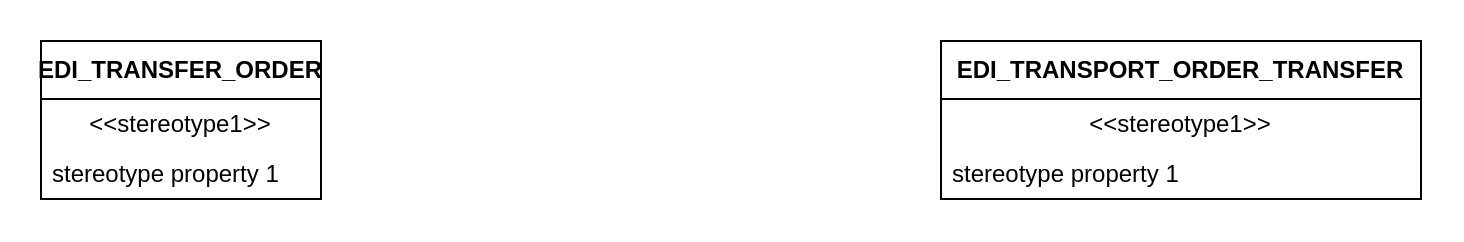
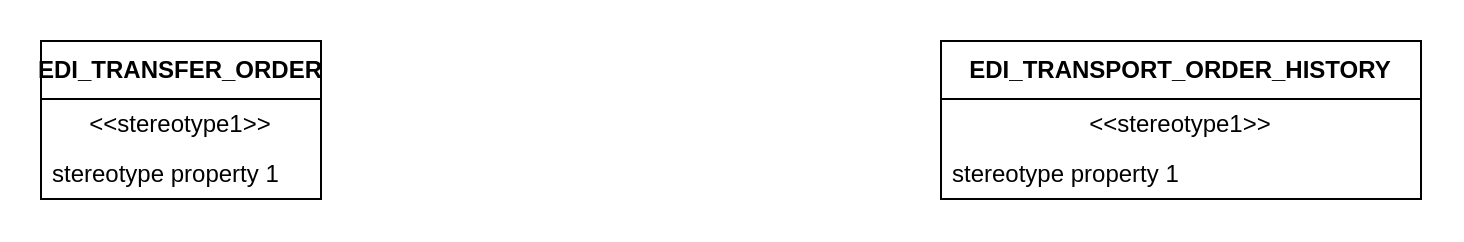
(1181, 71) -> (1181, 71)
